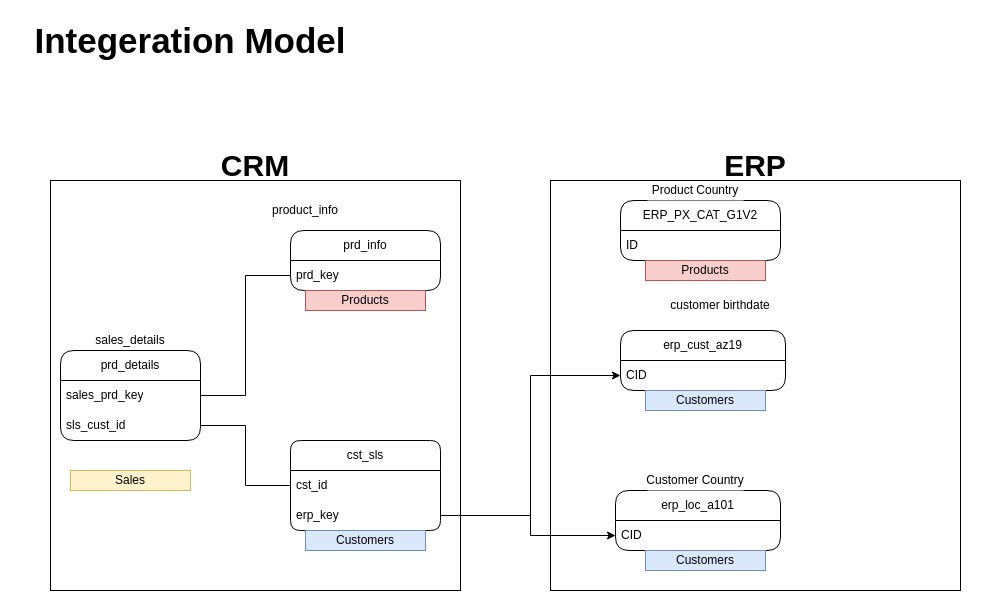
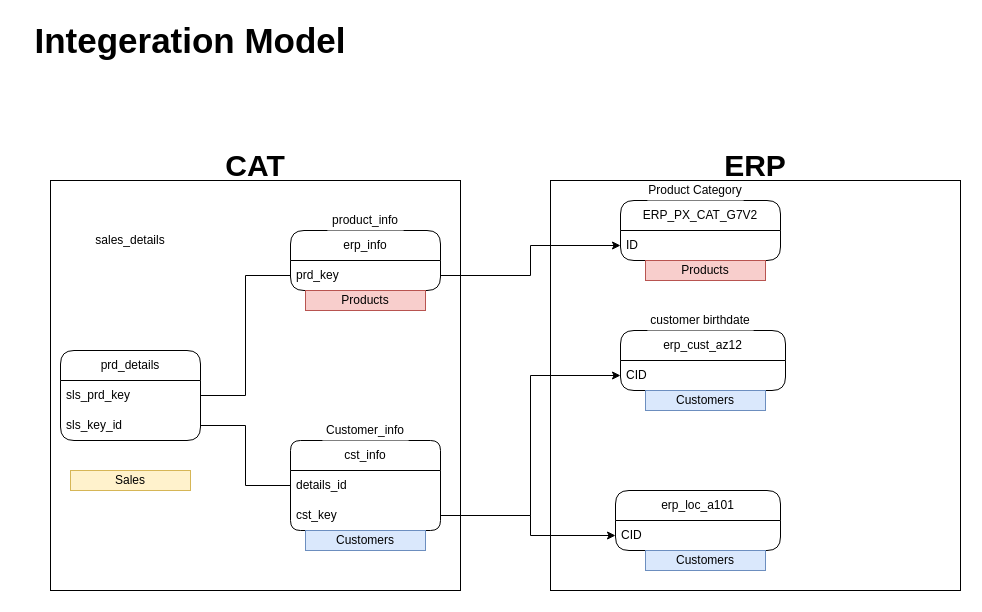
(256, 166) -> (256, 166)
(696, 191) -> (696, 191)
(306, 211) -> (366, 221)
(701, 216) -> (701, 216)
(366, 246) -> (366, 246)
none -> (531, 264)
(721, 306) -> (701, 321)
(131, 341) -> (131, 241)
(703, 346) -> (703, 346)
(109, 396) -> (102, 396)
(100, 426) -> (97, 426)
none -> (366, 431)
(366, 456) -> (366, 456)
(696, 481) -> none
(315, 486) -> (325, 486)
(320, 516) -> (320, 516)
